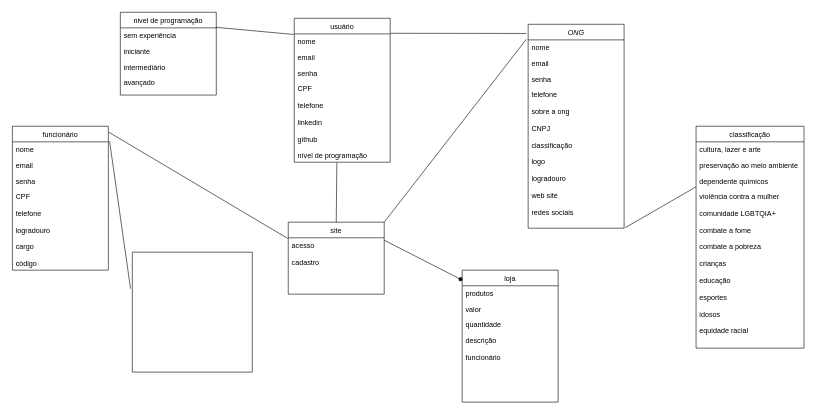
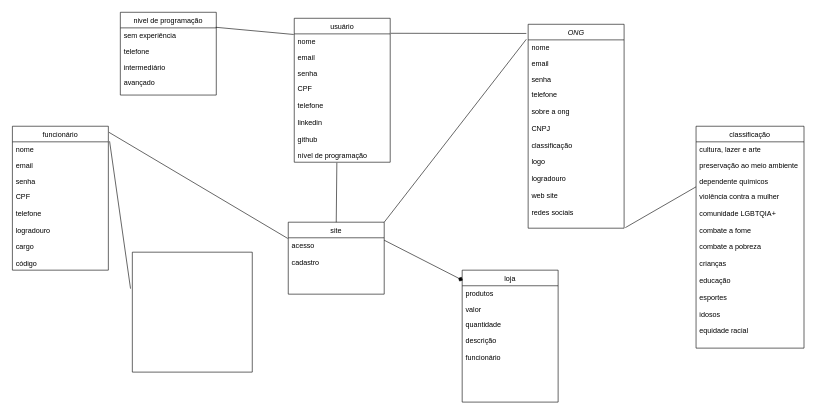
(139, 52) -> (139, 52)
